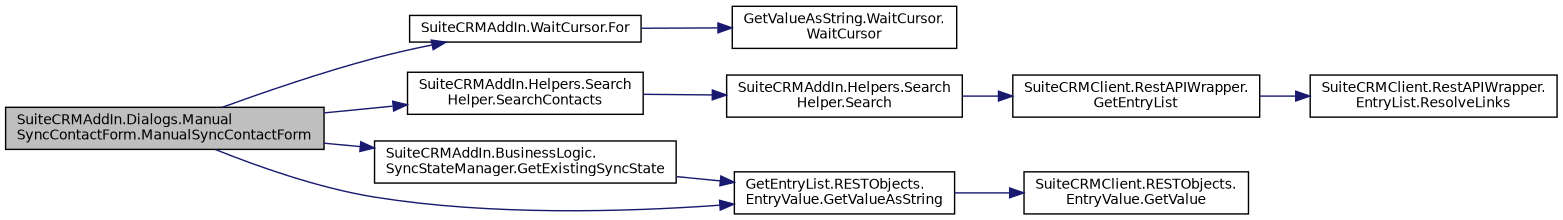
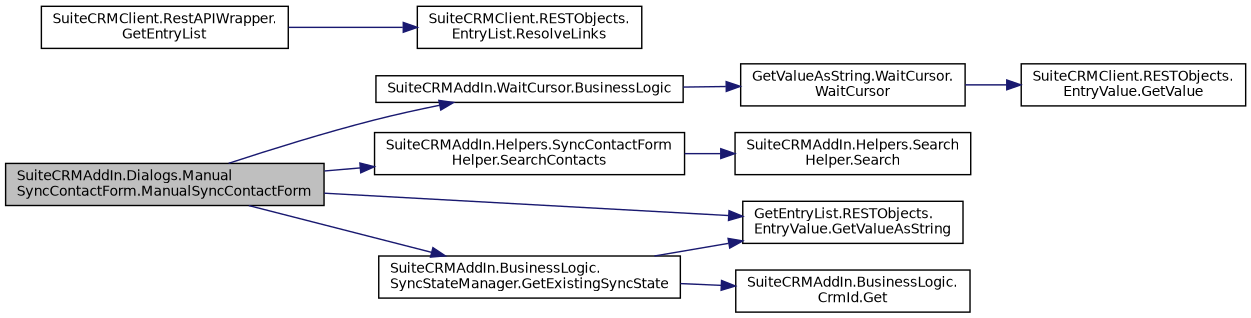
(525, 29) -> (530, 89)
(525, 93) -> (530, 154)
(981, 96) -> none
(1434, 96) -> (530, 27)
(982, 193) -> (986, 85)
none -> (853, 291)
